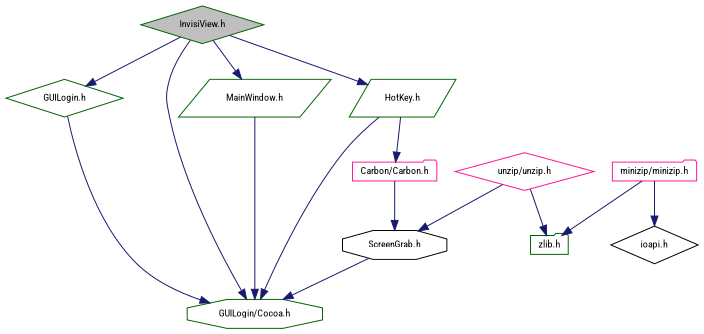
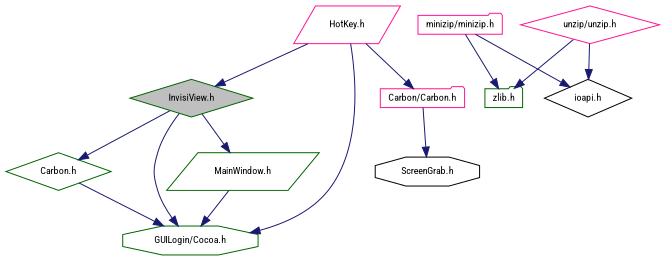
(294, 58) -> (266, 63)
(64, 98) -> (59, 172)
(403, 98) -> (347, 25)
(465, 205) -> (589, 57)
(331, 277) -> none
